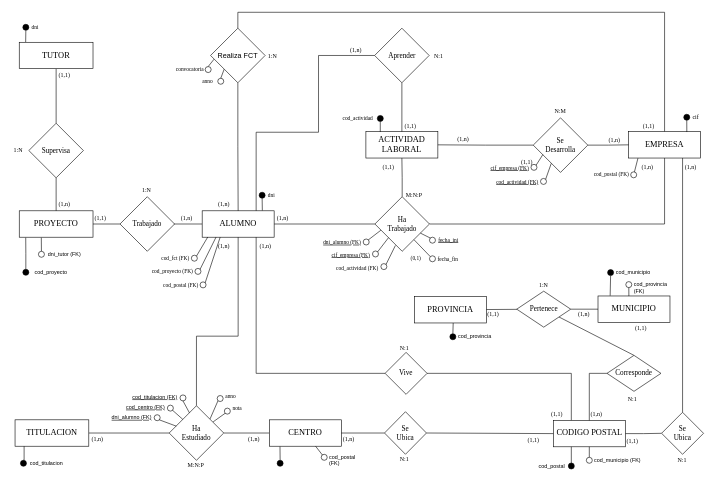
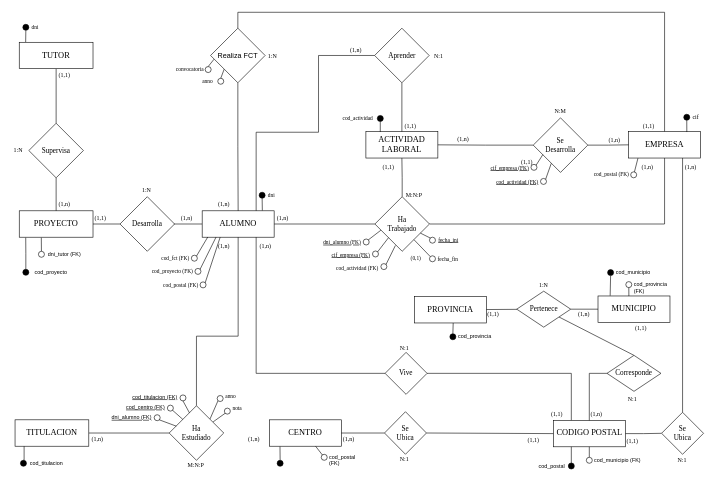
(147, 224) -> (147, 224)
(247, 433) -> none
